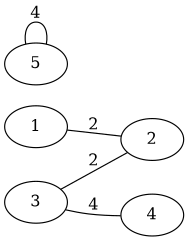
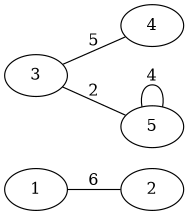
(94, 125) -> (94, 181)
(94, 171) -> (94, 101)
(94, 205) -> (94, 41)
